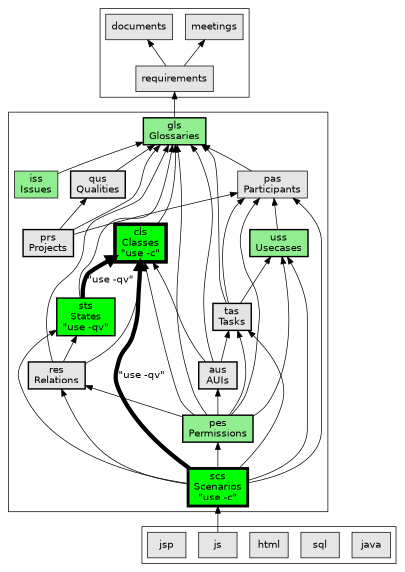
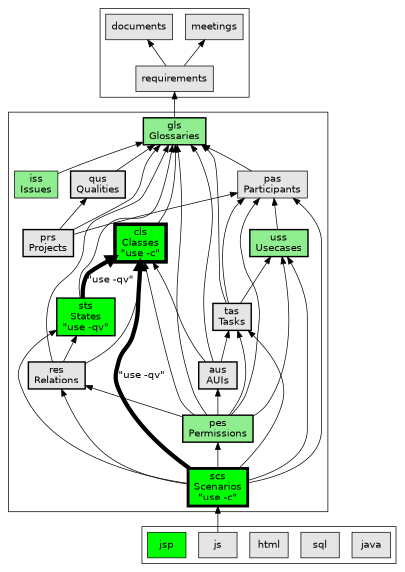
(167, 545) -> (167, 545)
